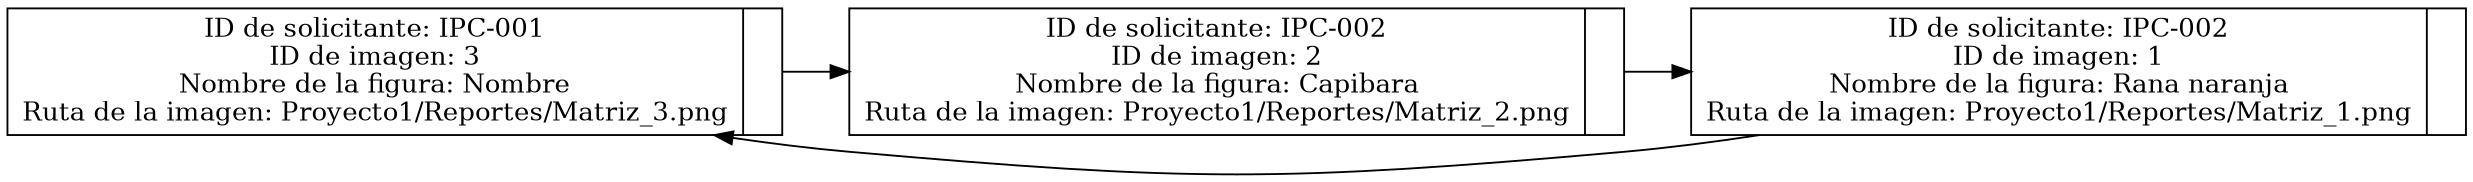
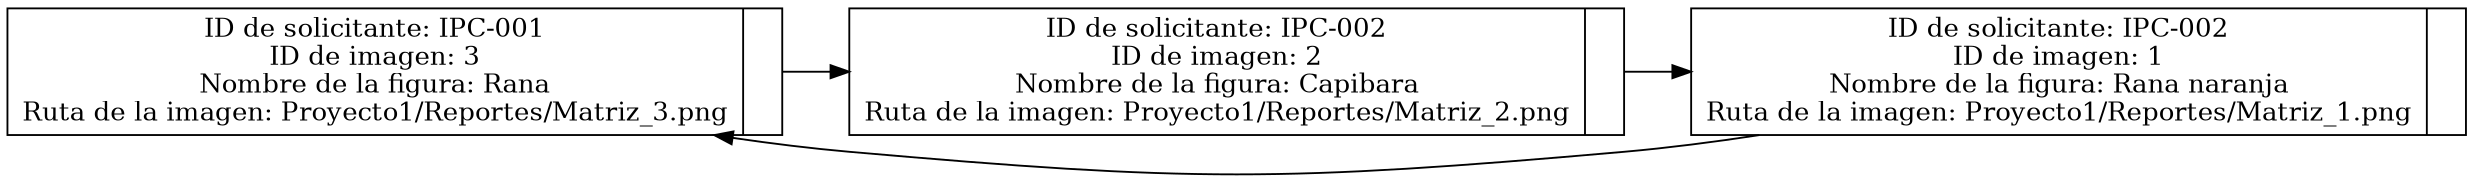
(375, 85) -> (375, 85)
